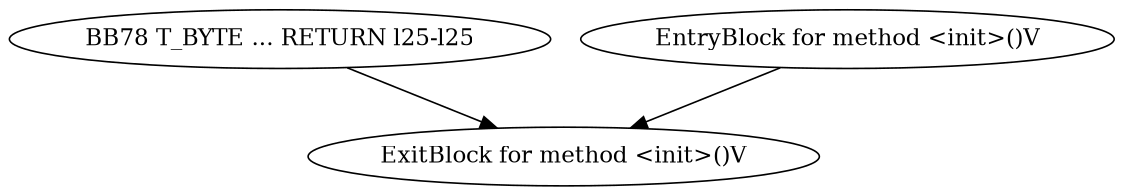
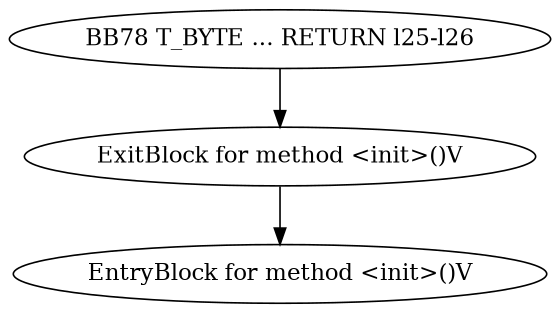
(280, 39) -> (280, 39)
(713, 95) -> (280, 207)
